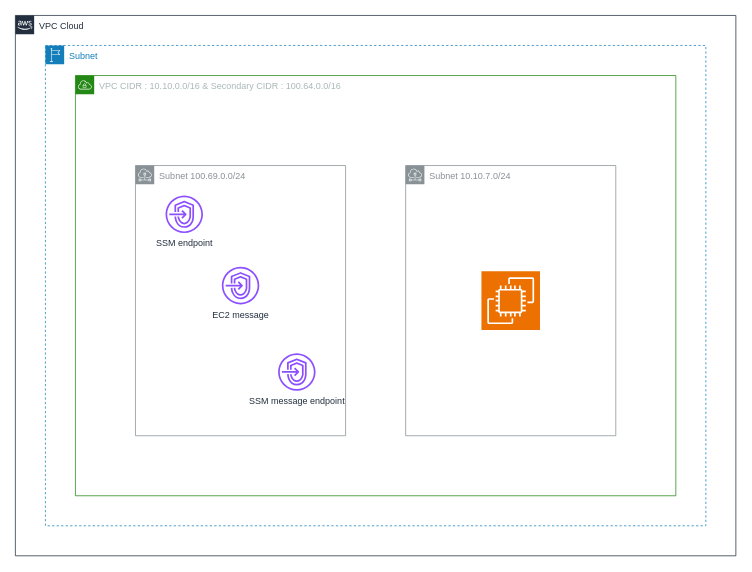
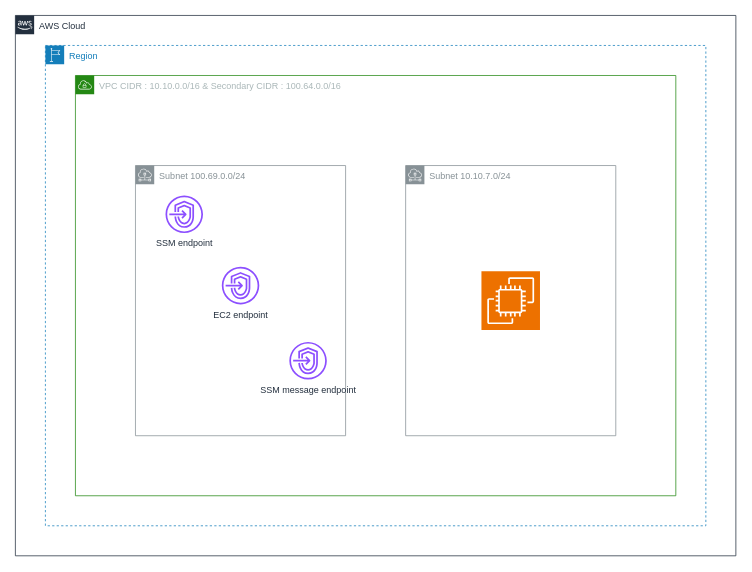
(60, 26) -> (60, 26)
(84, 56) -> (83, 56)
(241, 315) -> (241, 315)
(297, 372) -> (308, 360)
